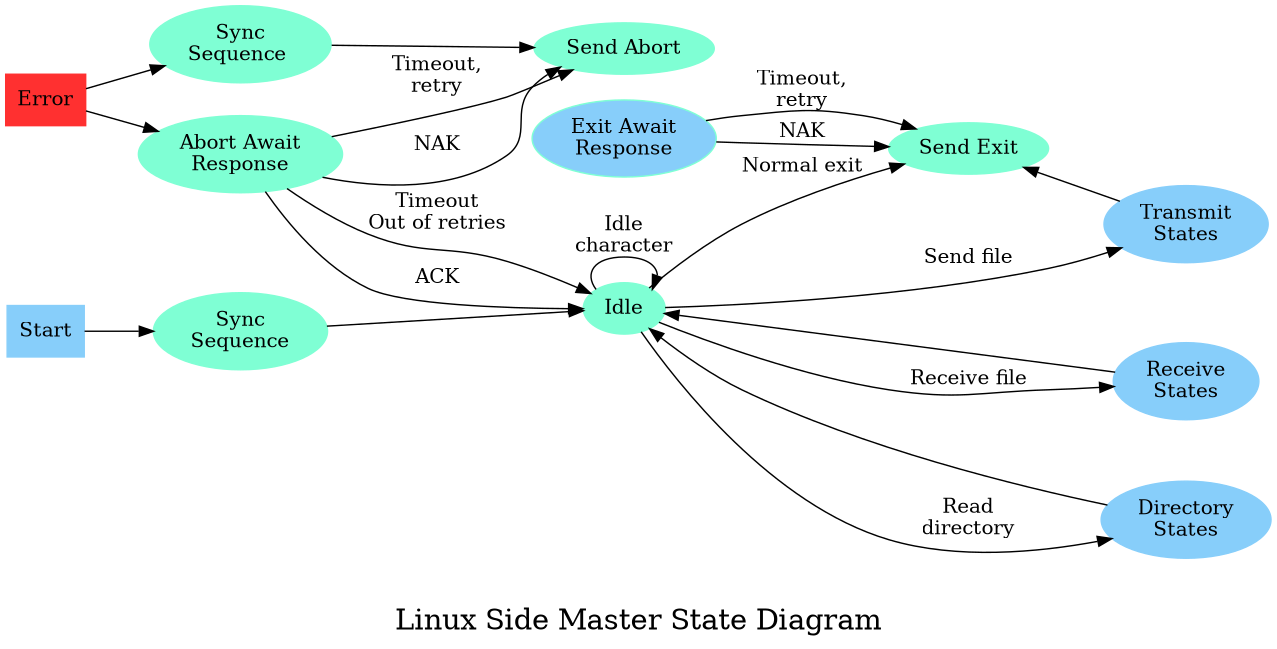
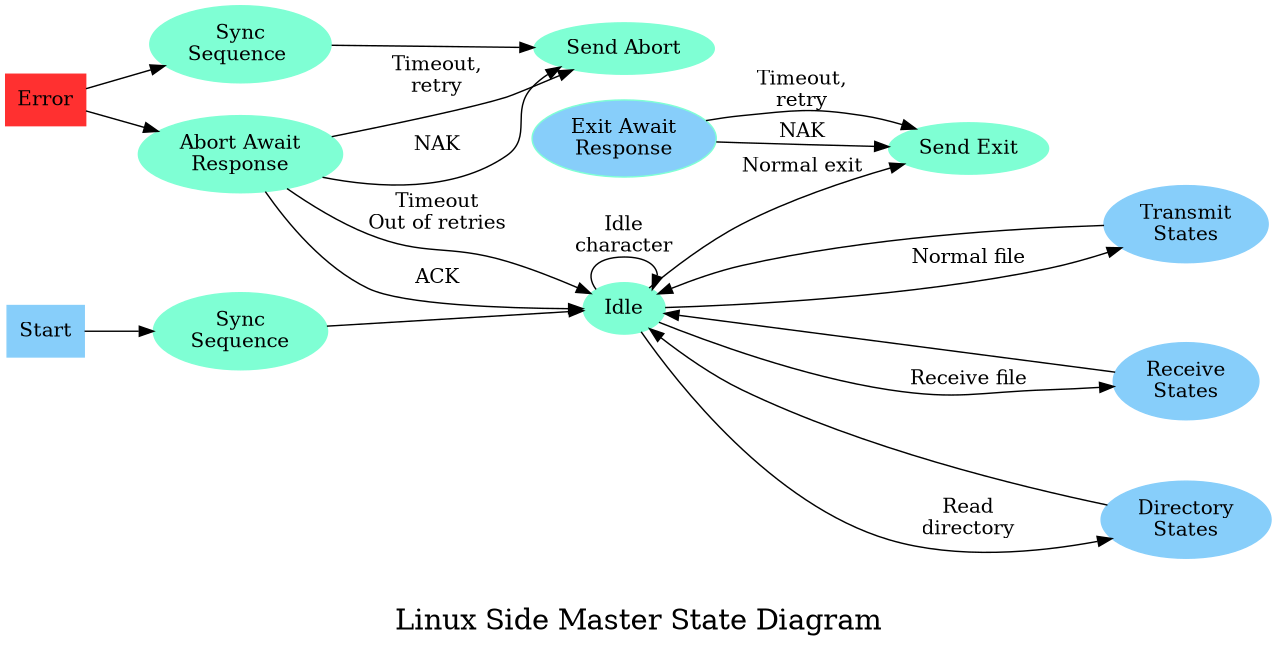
(1079, 187) -> (885, 241)
(969, 258) -> (969, 258)
